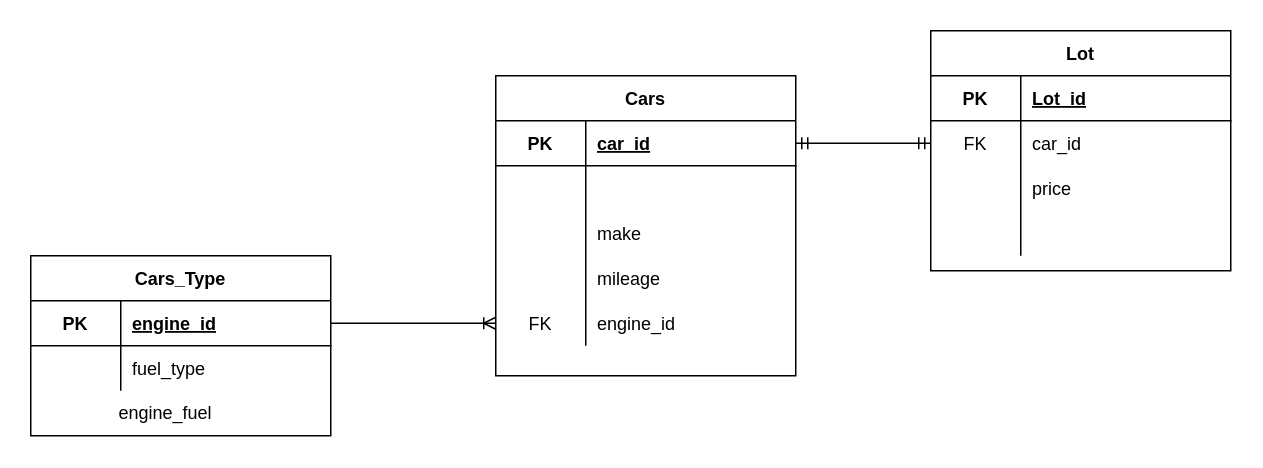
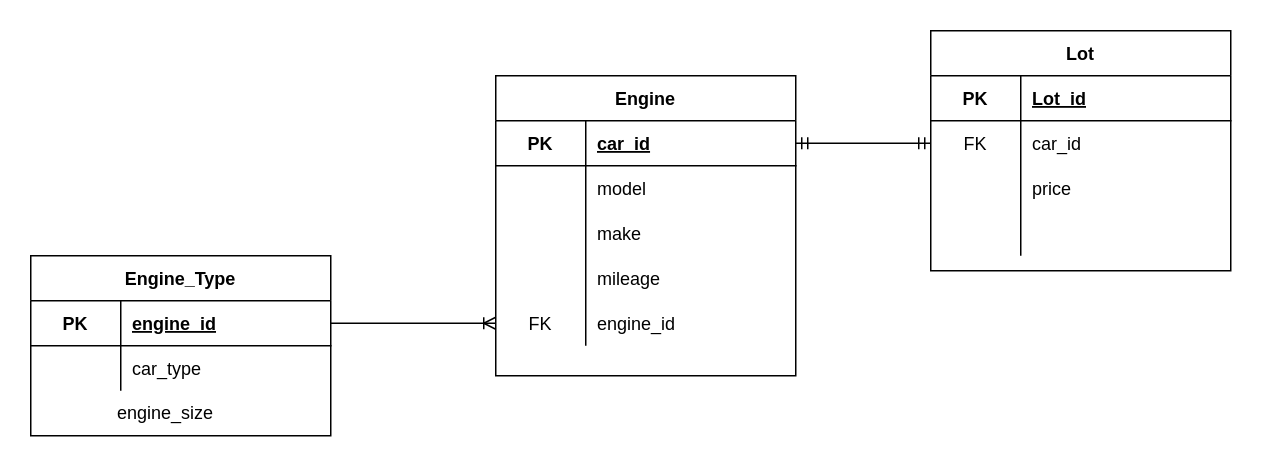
(645, 99) -> (645, 99)
none -> (691, 188)
(180, 279) -> (180, 279)
(175, 369) -> (172, 369)
(166, 413) -> (166, 413)
